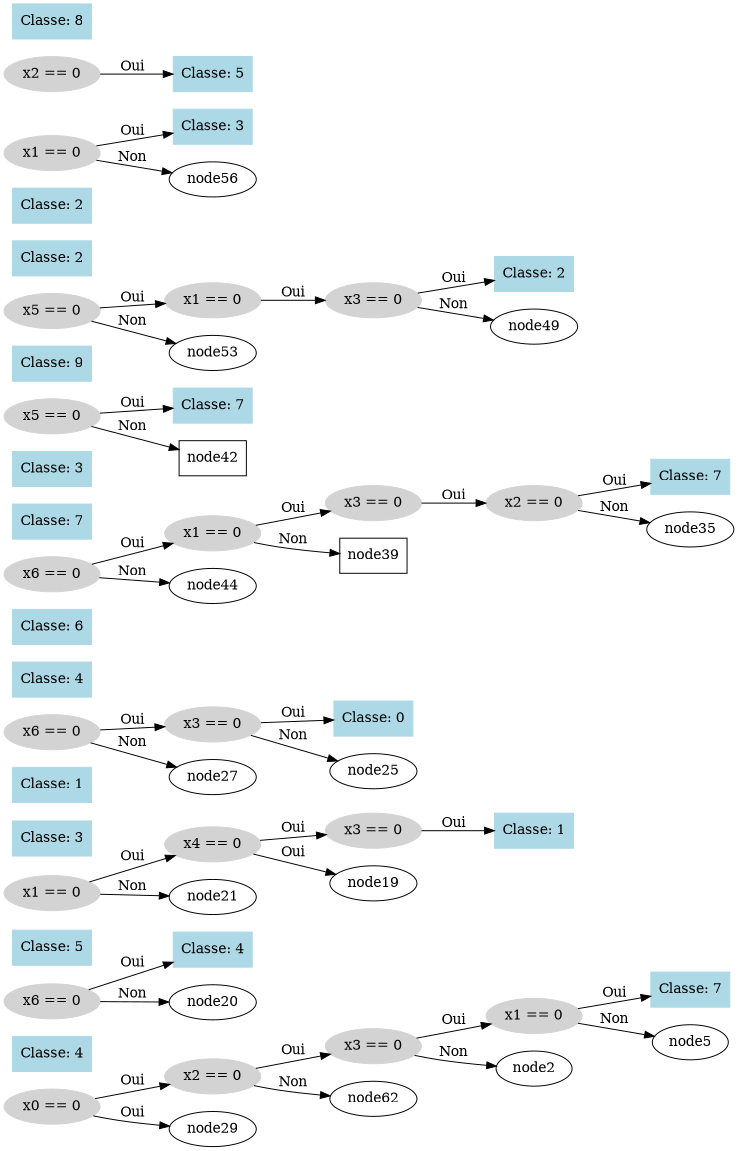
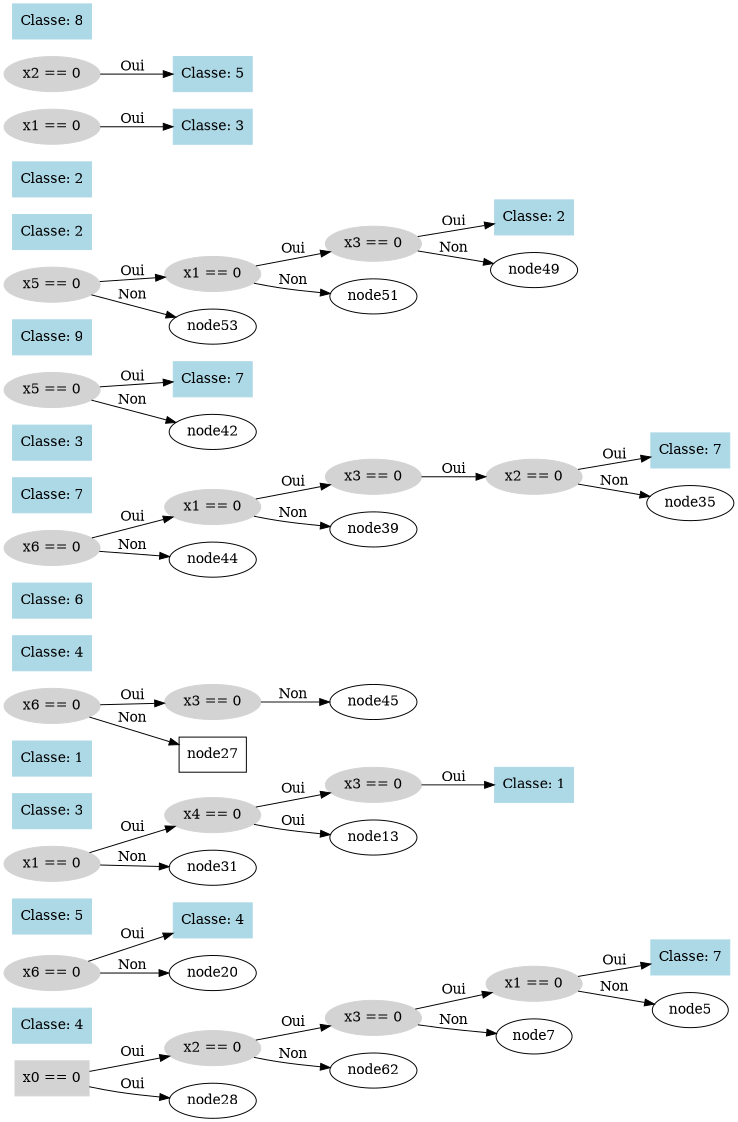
(213, 179) -> none
none -> (373, 296)
(213, 458) -> (213, 432)
(373, 556) -> (373, 529)
(373, 719) -> none
(373, 771) -> (373, 702)
(213, 777) -> (213, 755)
(373, 883) -> (373, 838)
(213, 897) -> (213, 868)
(534, 1069) -> (534, 1036)
(52, 1107) -> (52, 1078)
(213, 1129) -> (213, 1101)
